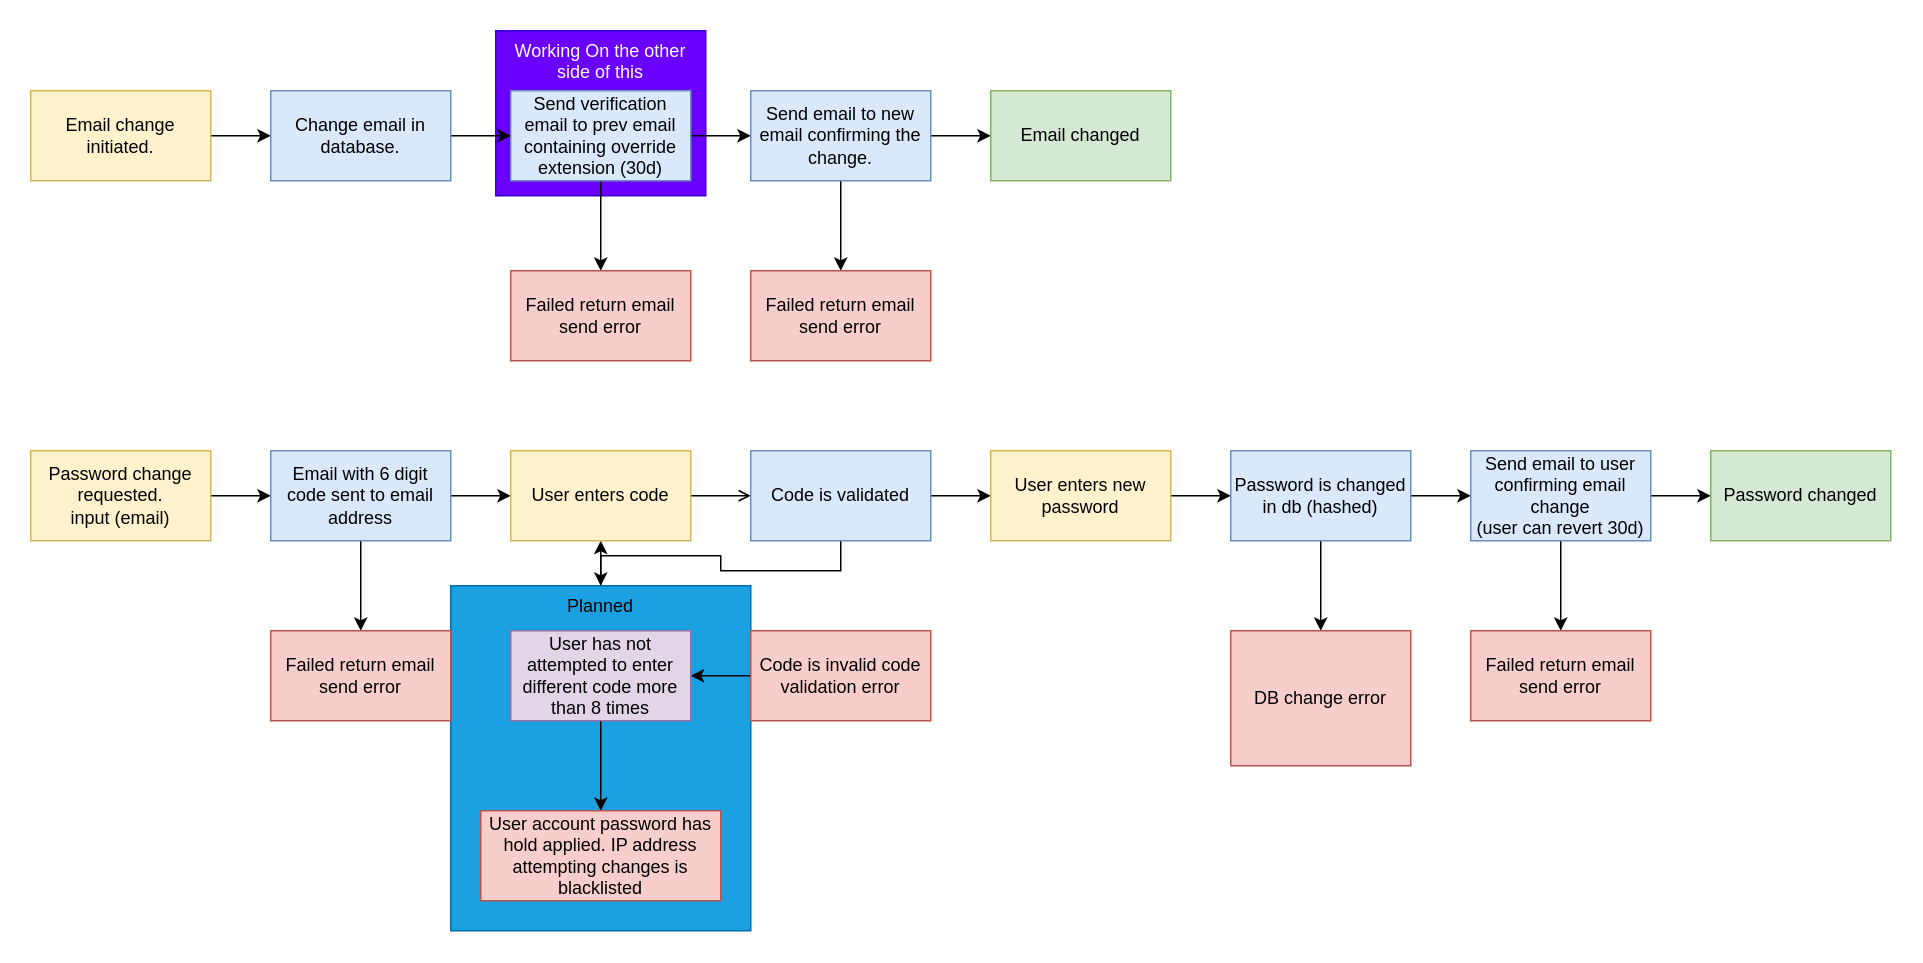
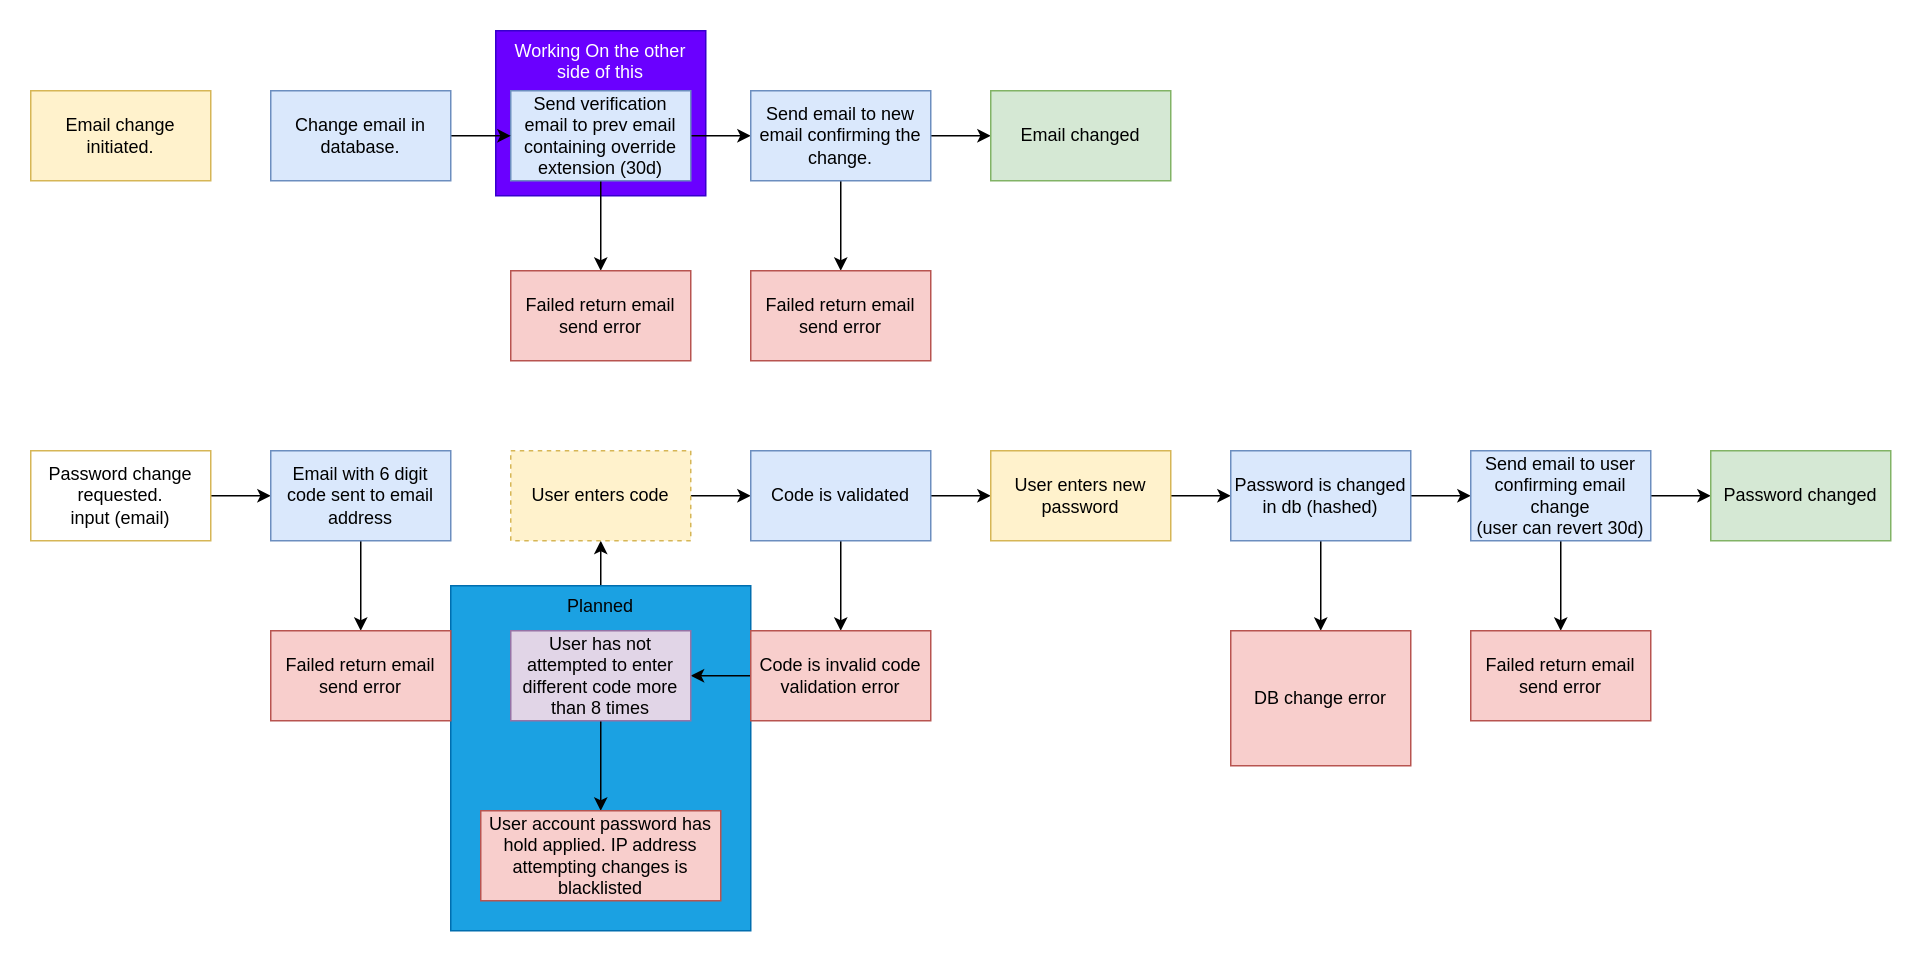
(236, 136) -> none
(121, 496) -> (121, 496)
(476, 496) -> none
(601, 496) -> (601, 496)
(741, 496) -> (739, 496)
(721, 566) -> (841, 594)
